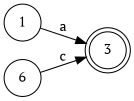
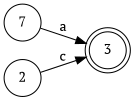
(23, 23) -> (23, 23)
(23, 78) -> (23, 78)
